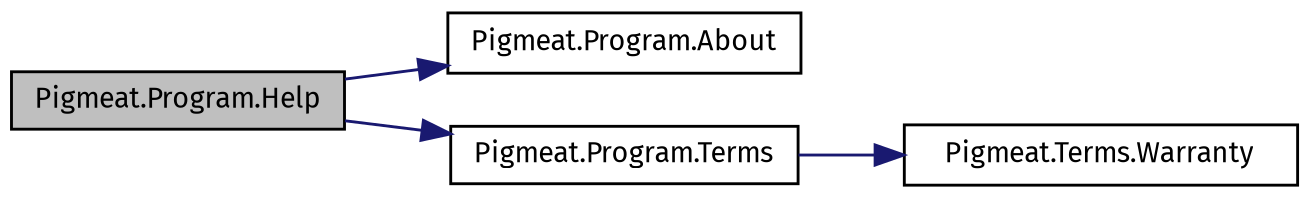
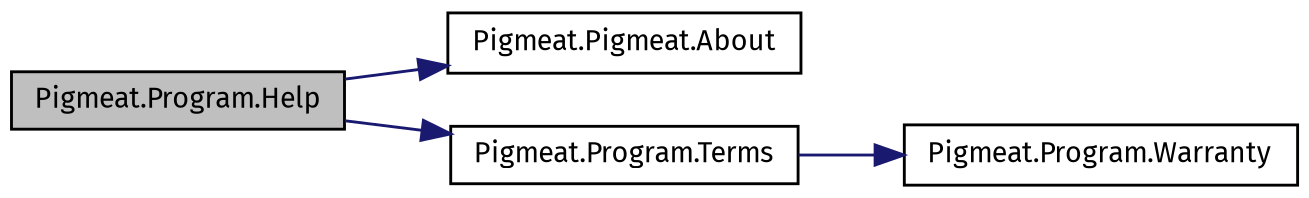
(624, 43) -> (624, 43)
(1101, 155) -> (1101, 155)
